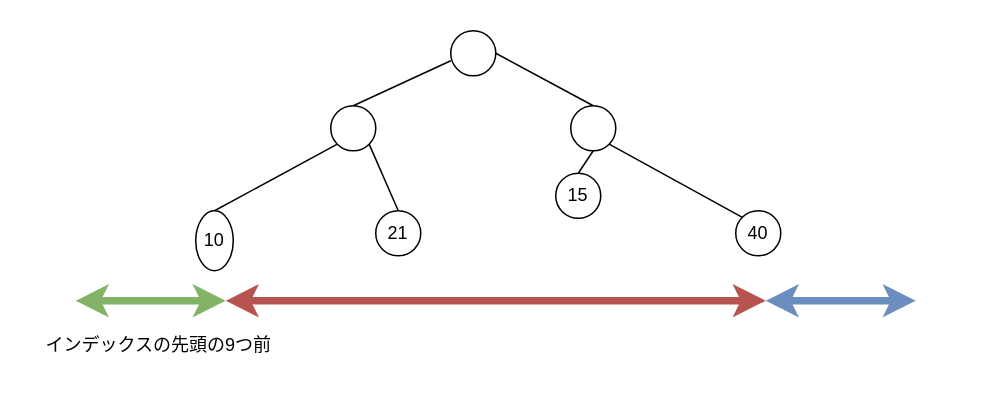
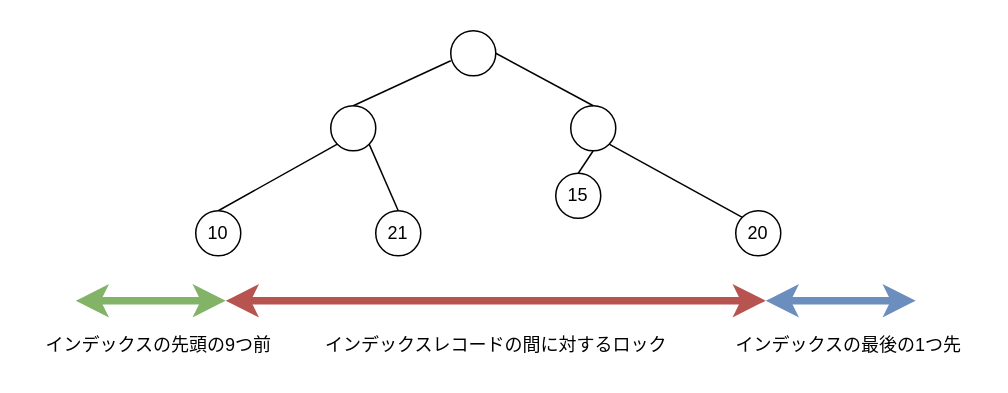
(758, 233) -> (758, 233)
(215, 241) -> (218, 233)
none -> (496, 346)
none -> (848, 346)
